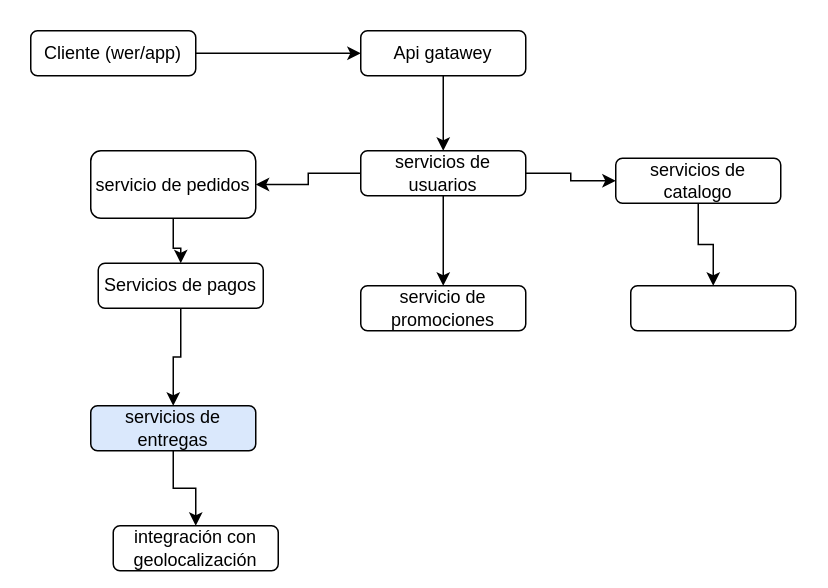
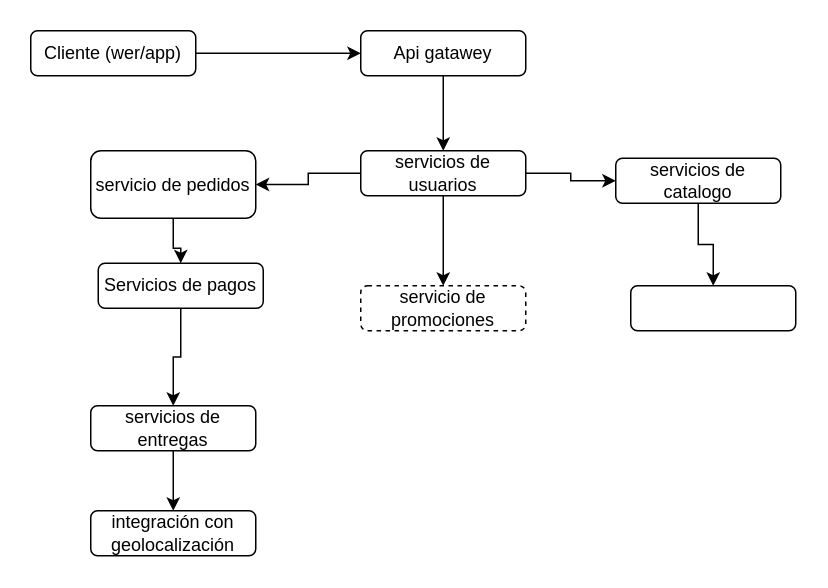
(443, 308) -> (443, 308)
(173, 428) -> (173, 428)
(196, 548) -> (173, 533)
